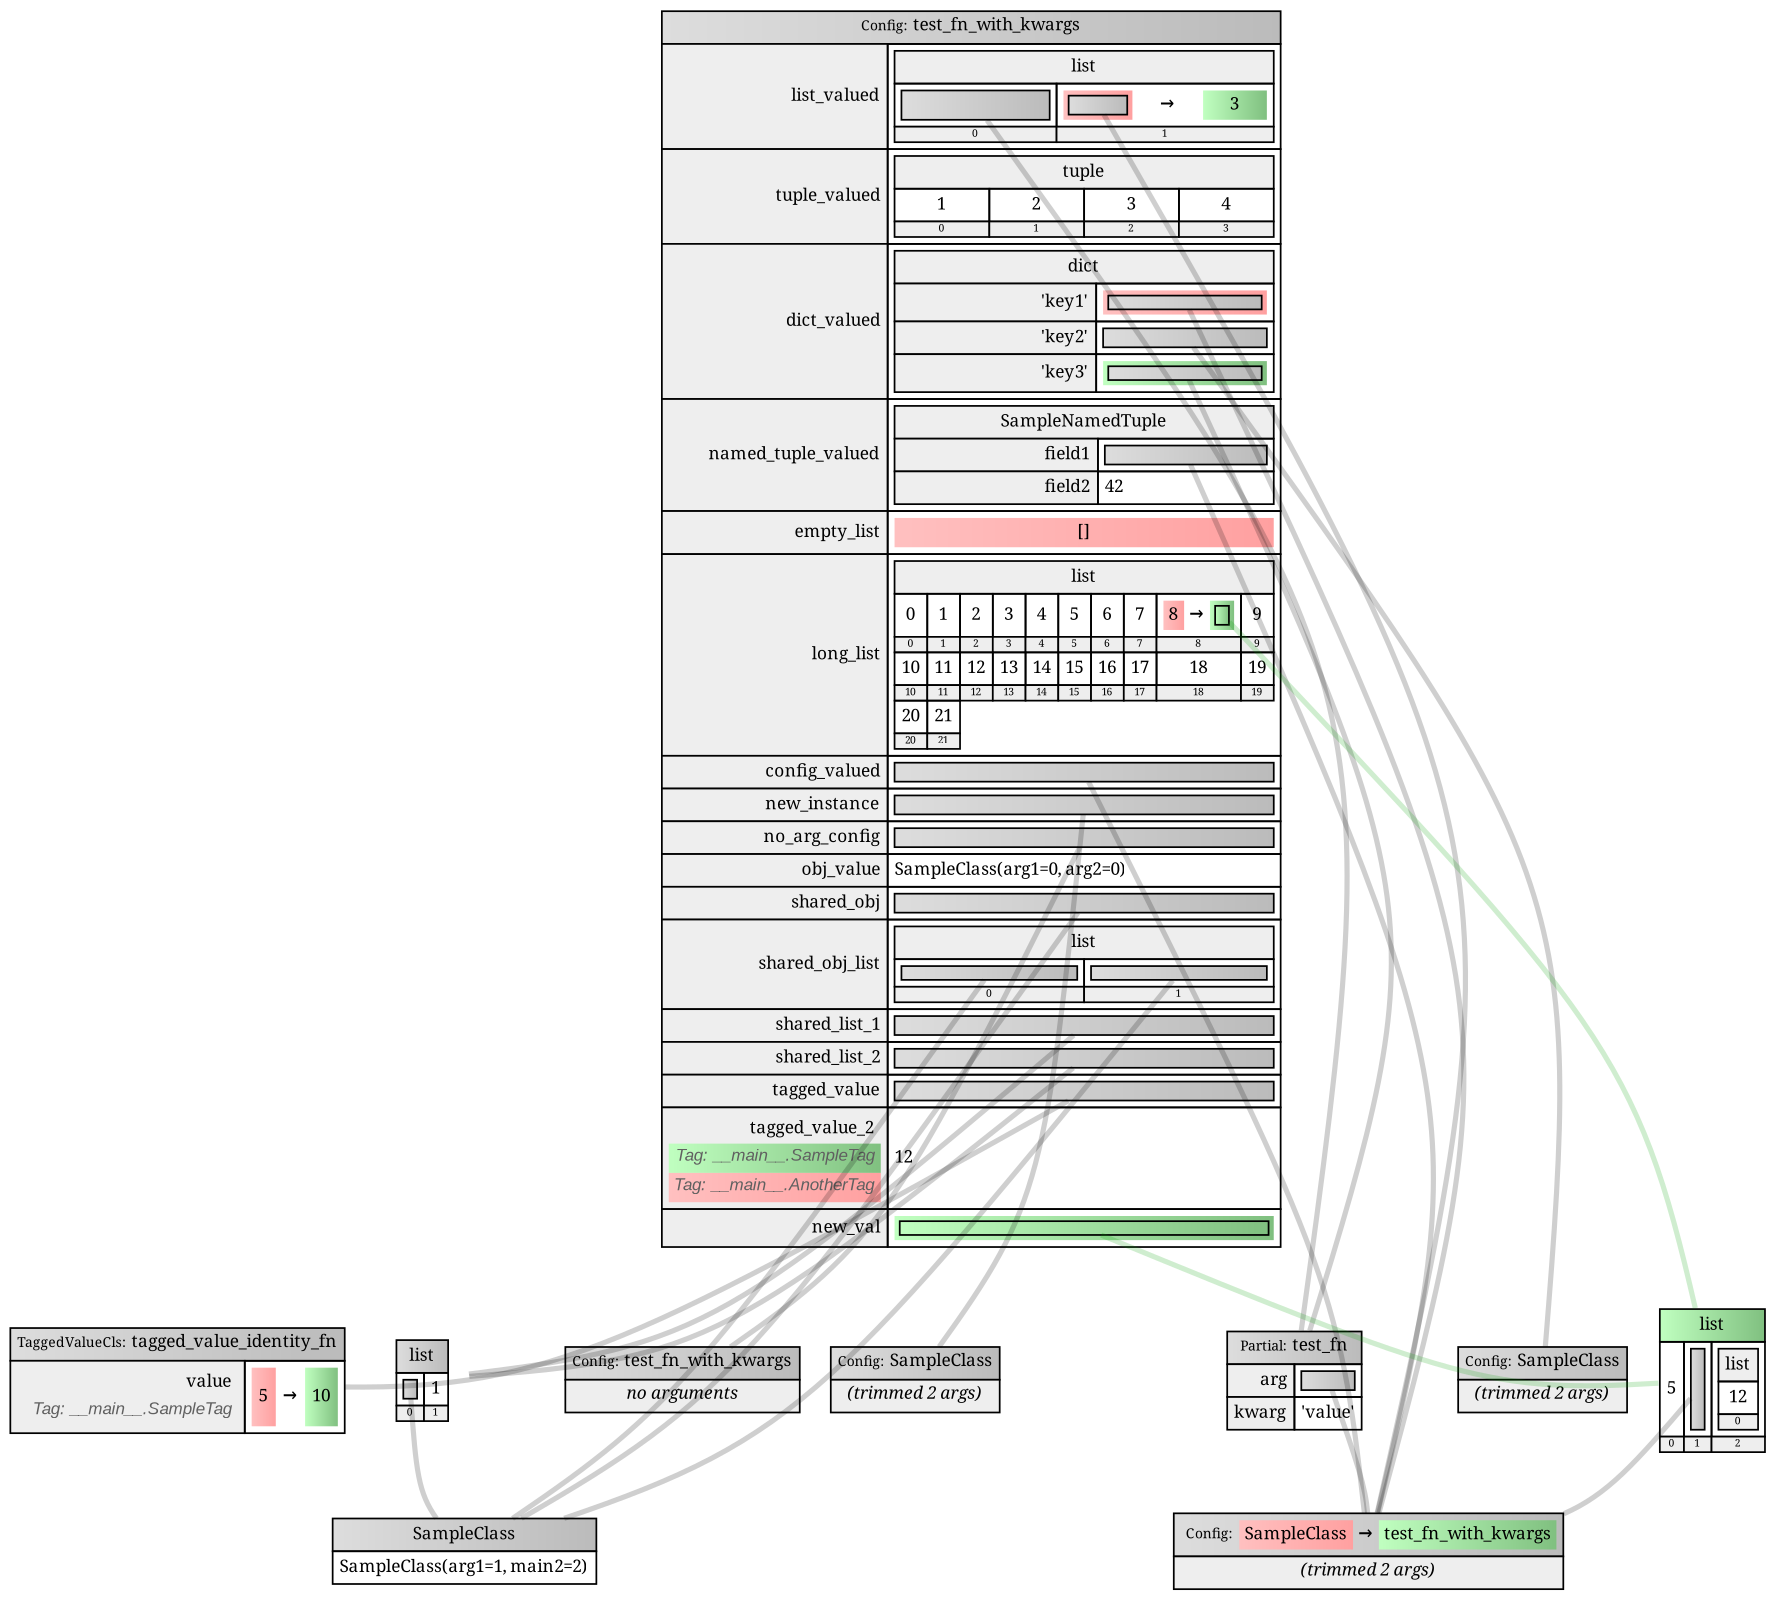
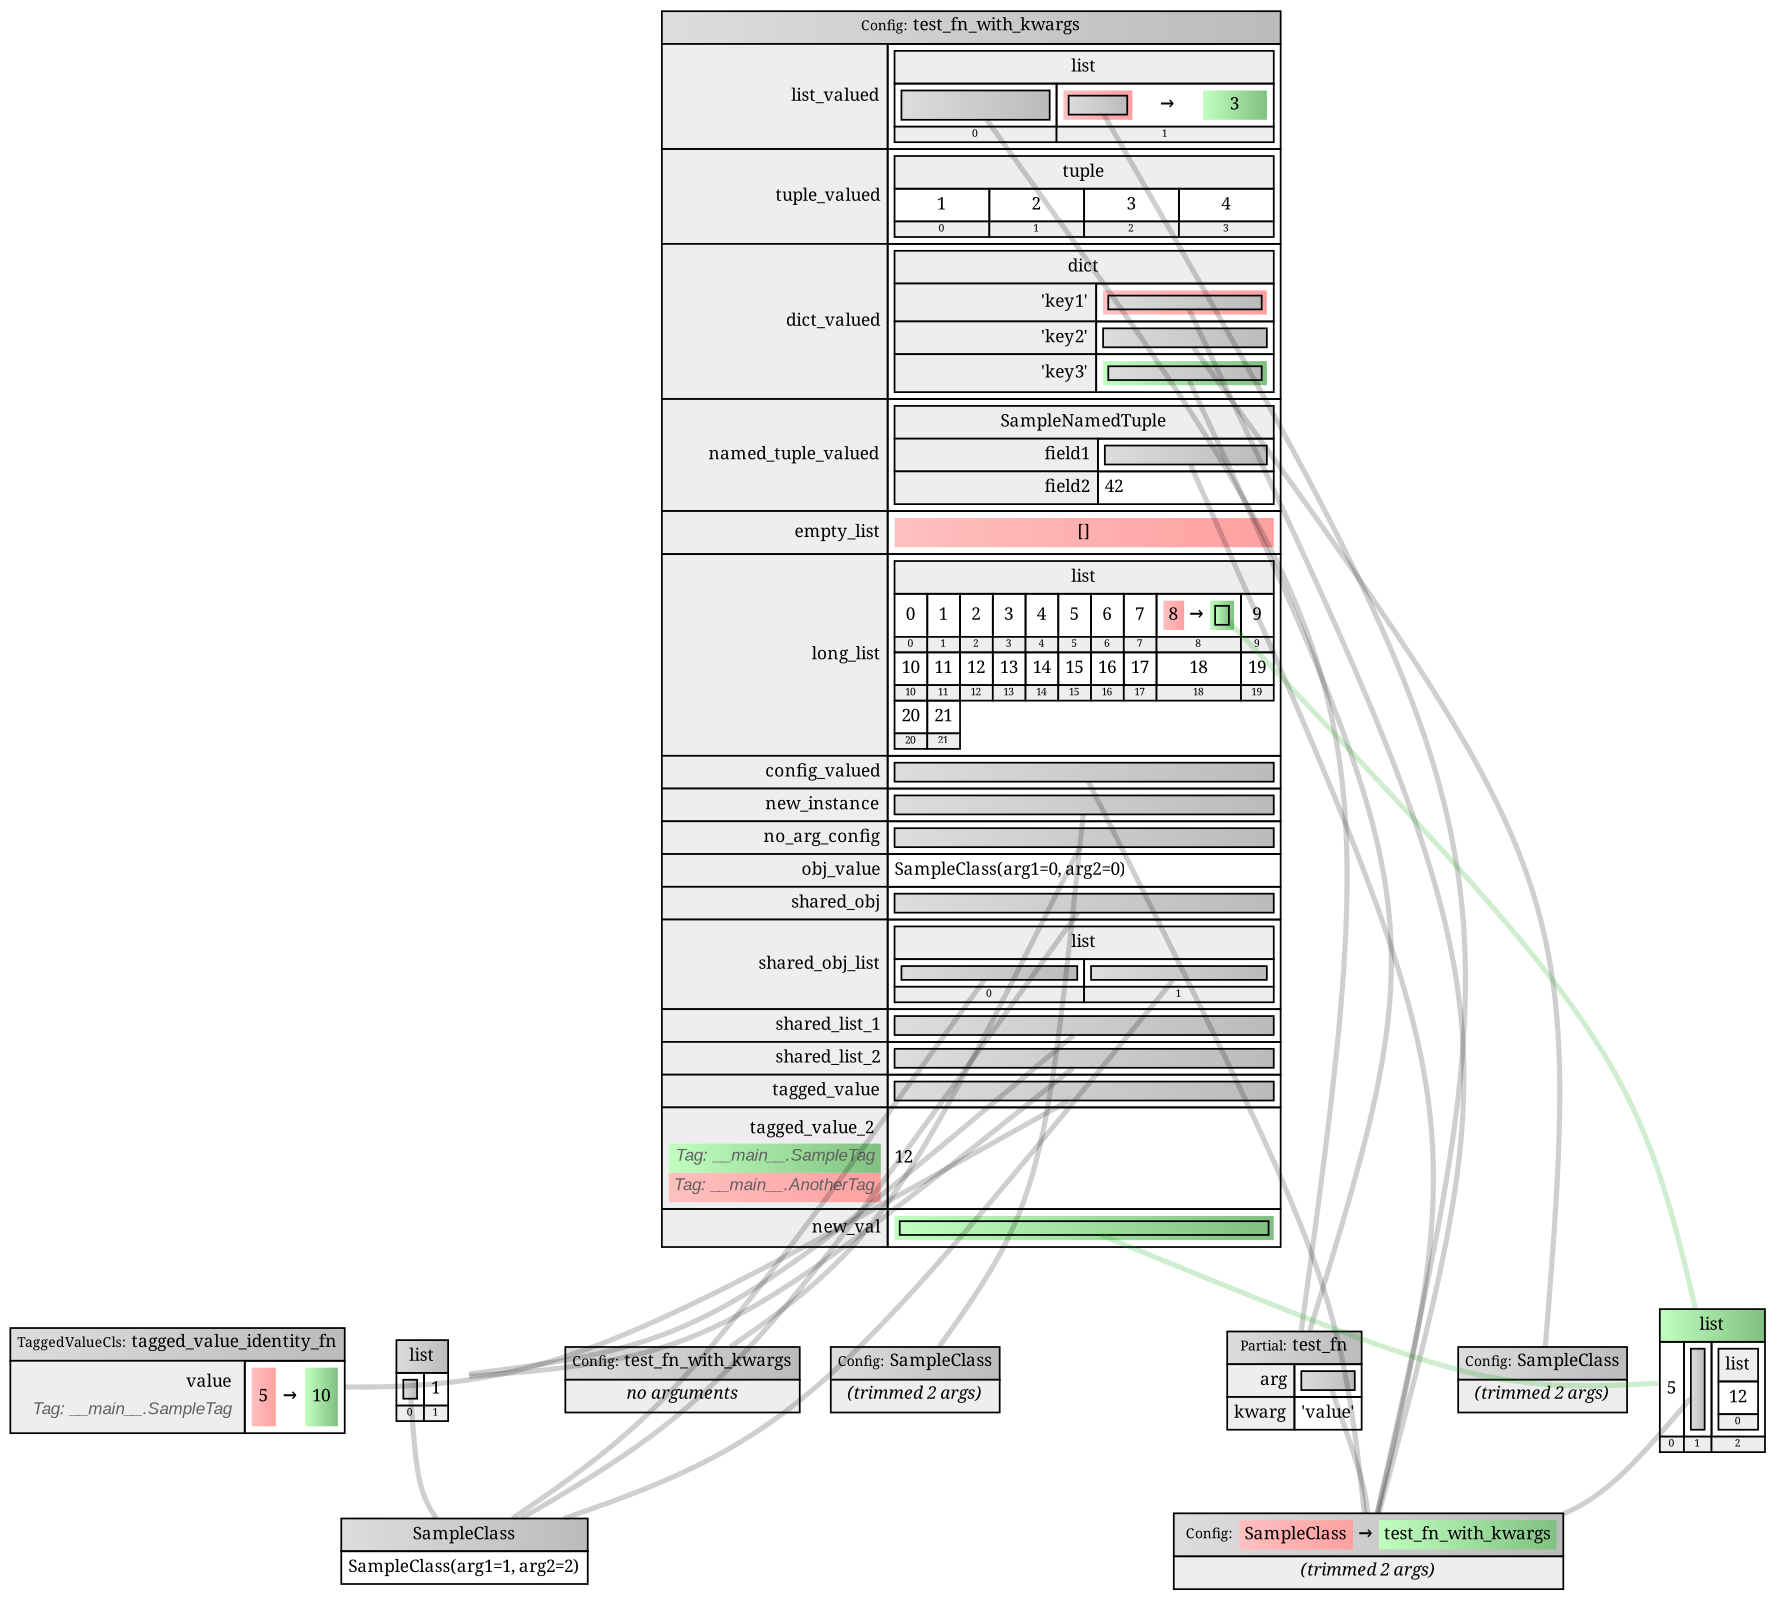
(465, 1567) -> (465, 1567)
